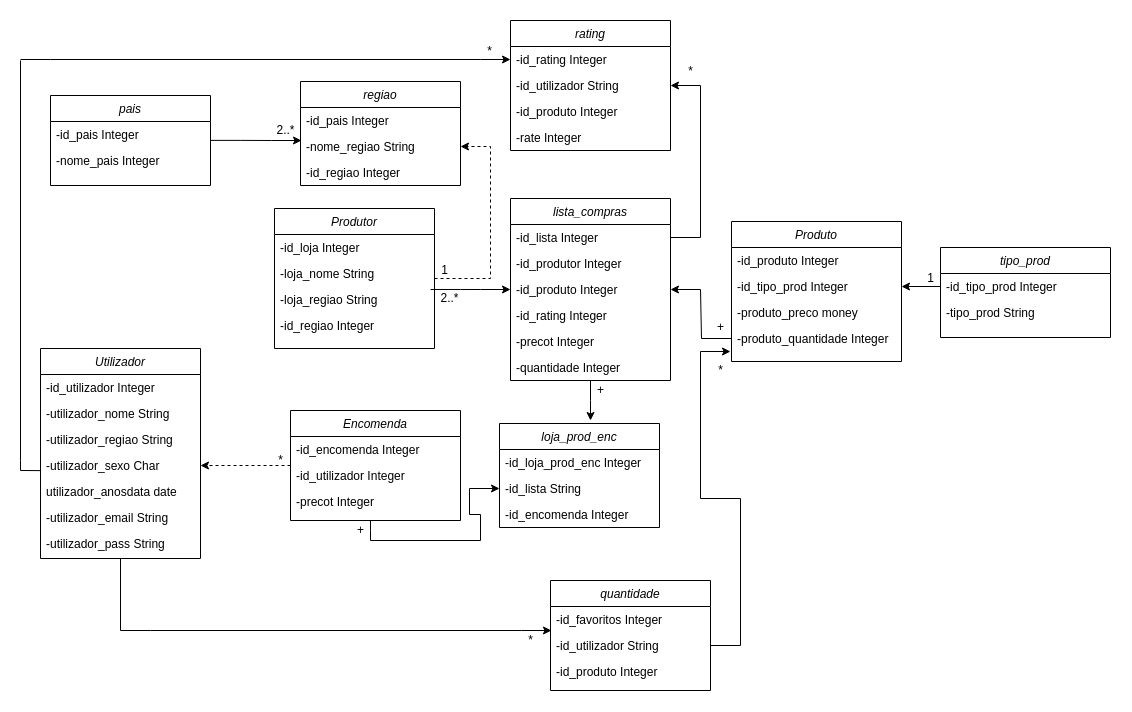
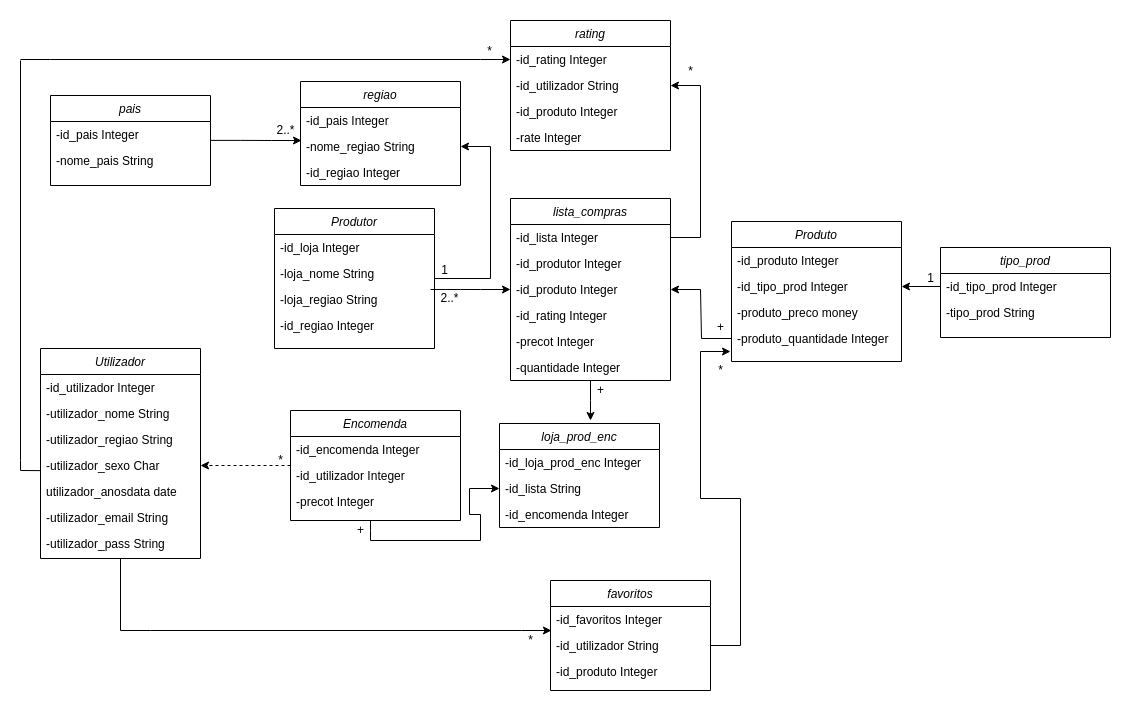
(113, 161) -> (108, 161)
(491, 229) -> (491, 229)
(630, 594) -> (630, 594)
